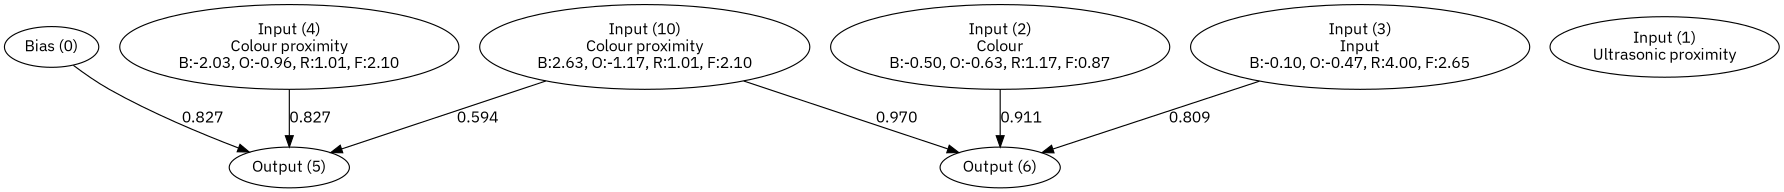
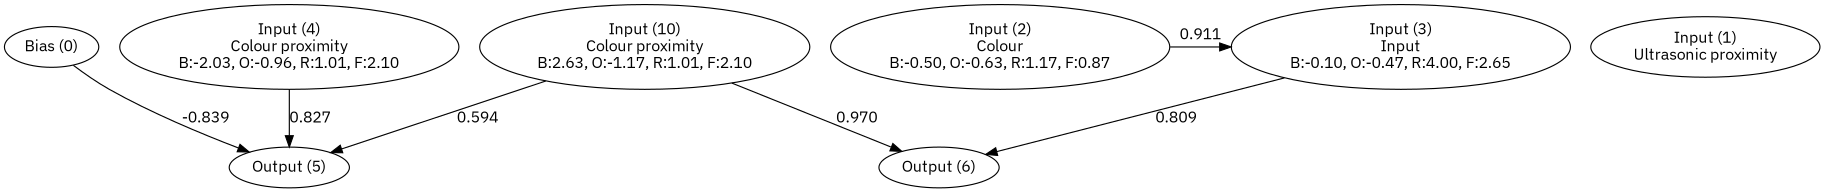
(1000, 112) -> (1195, 47)
(203, 118) -> (206, 118)
